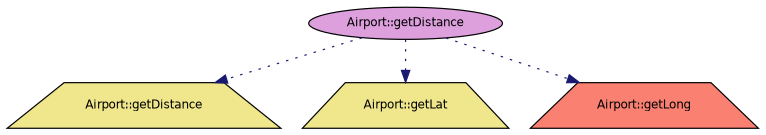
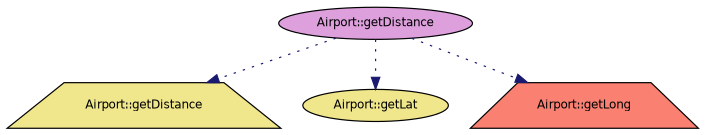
(406, 105) -> (376, 105)
